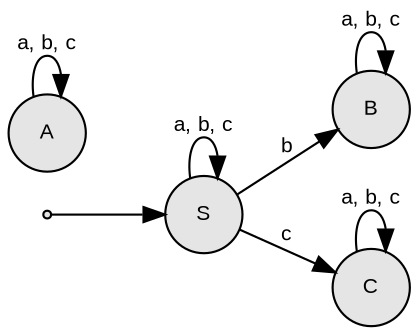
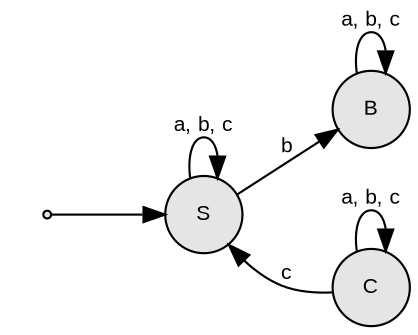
(47, 133) -> none
(278, 247) -> (285, 287)
